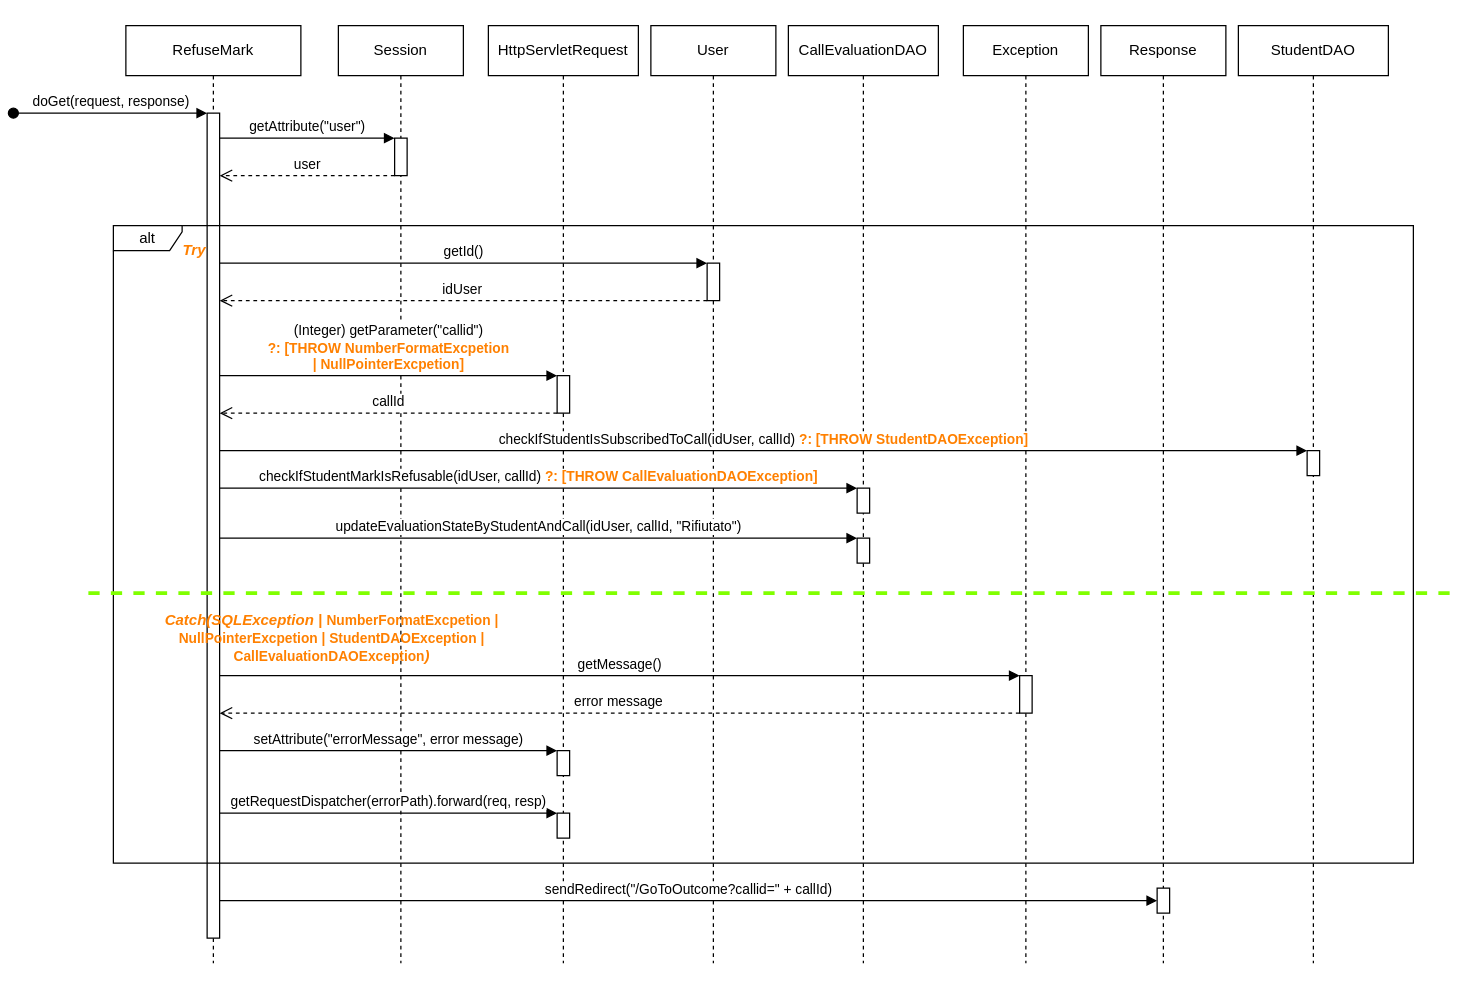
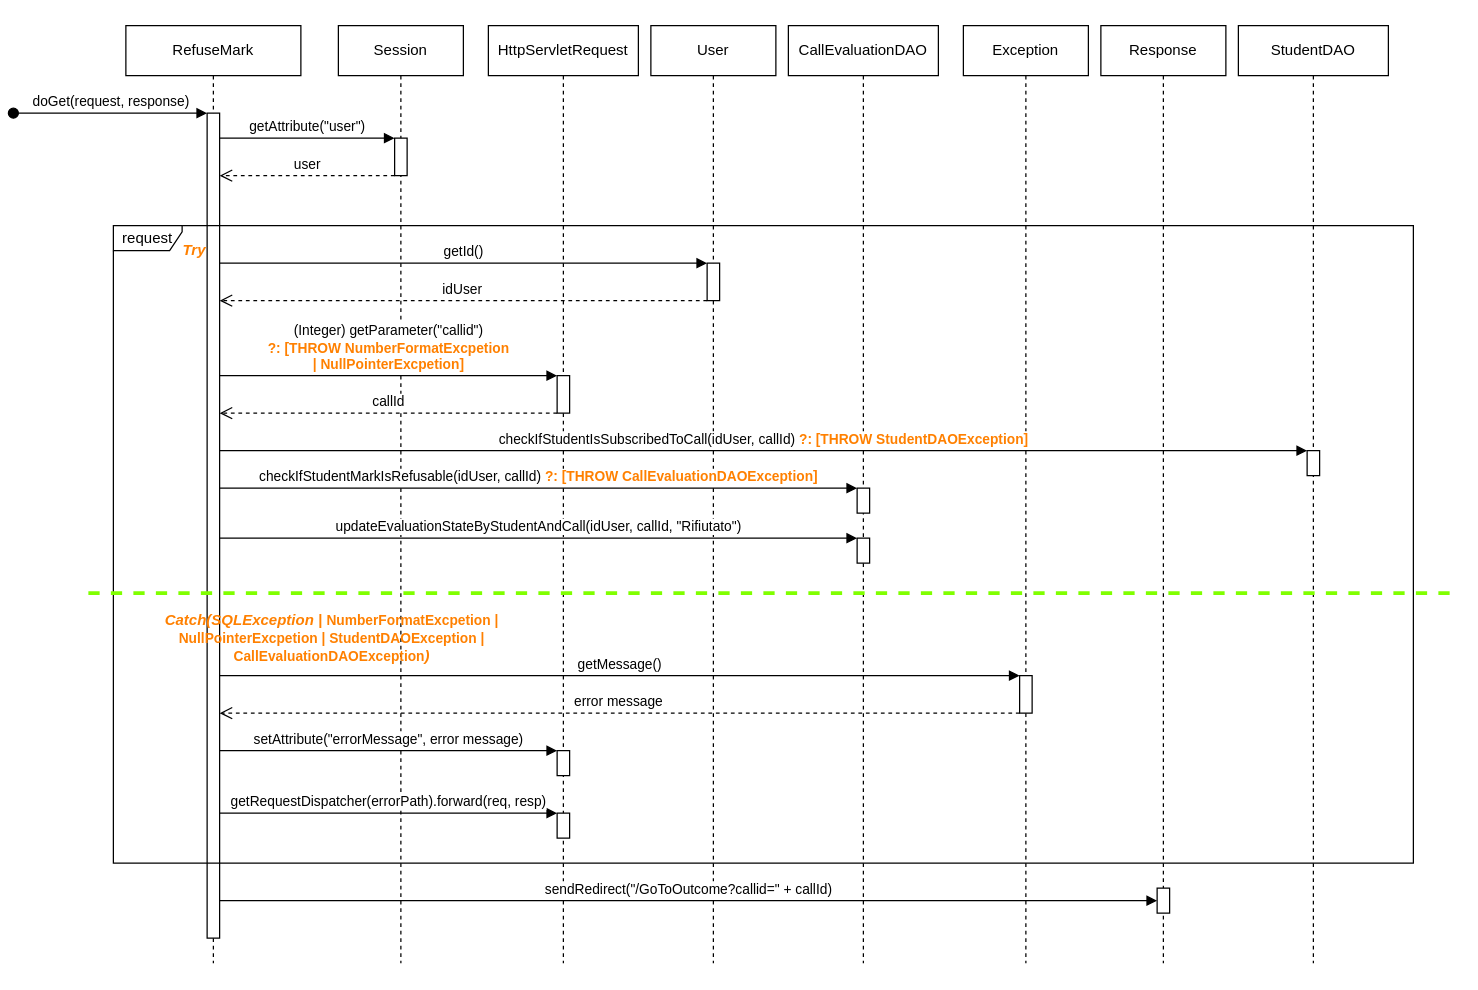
(148, 238) -> (148, 238)
